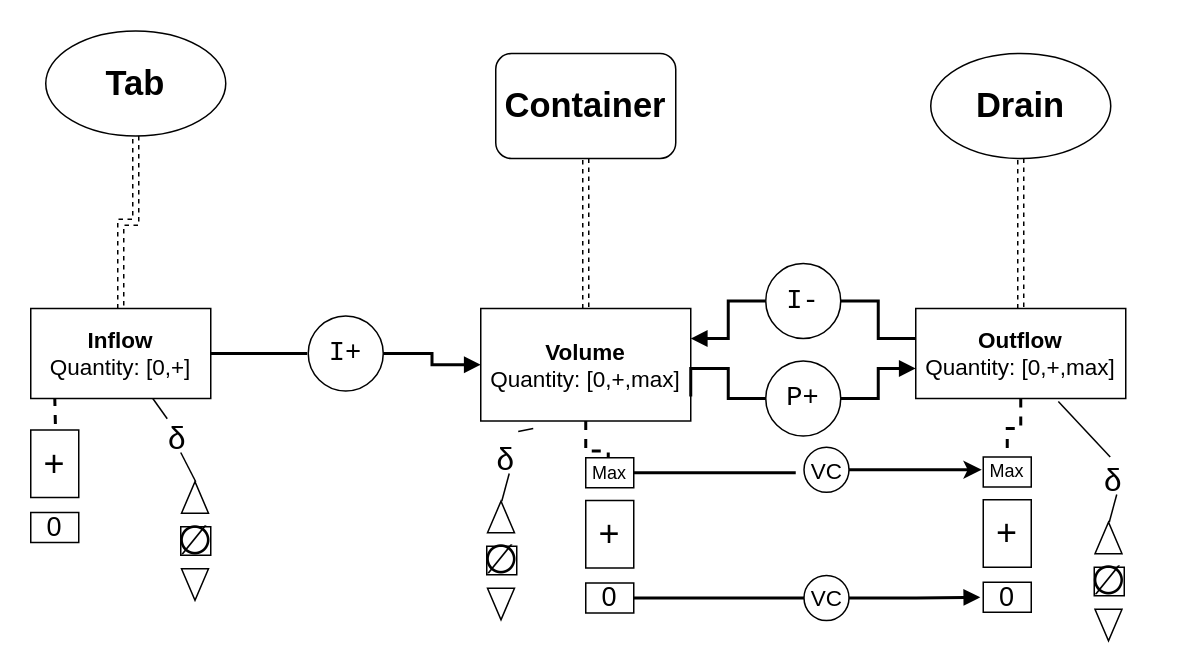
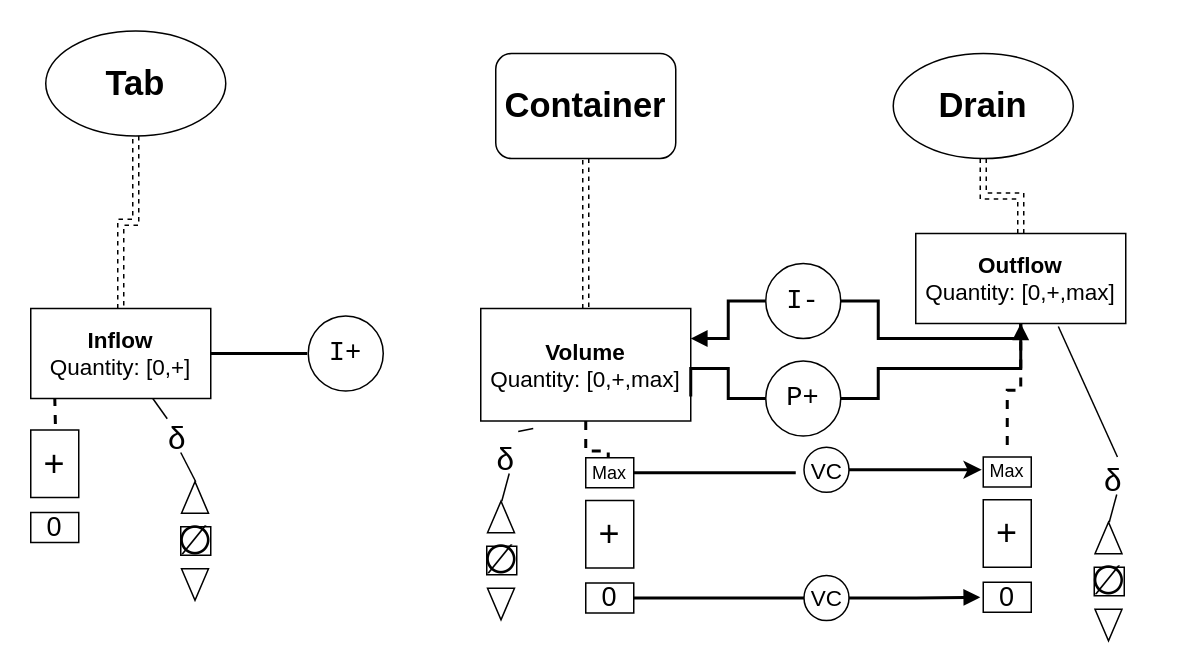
(1021, 106) -> (983, 106)
(430, 353) -> none
(1021, 353) -> (1021, 278)
